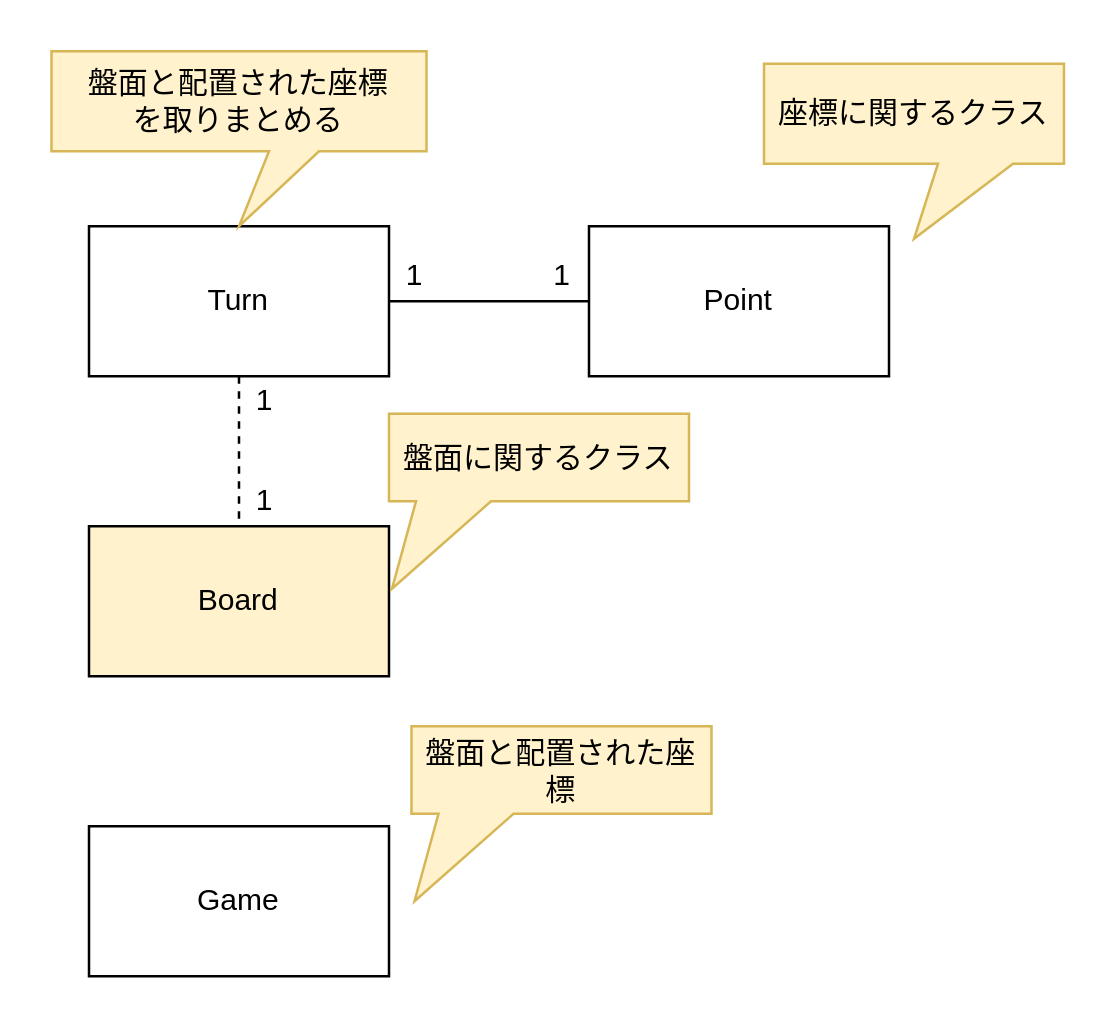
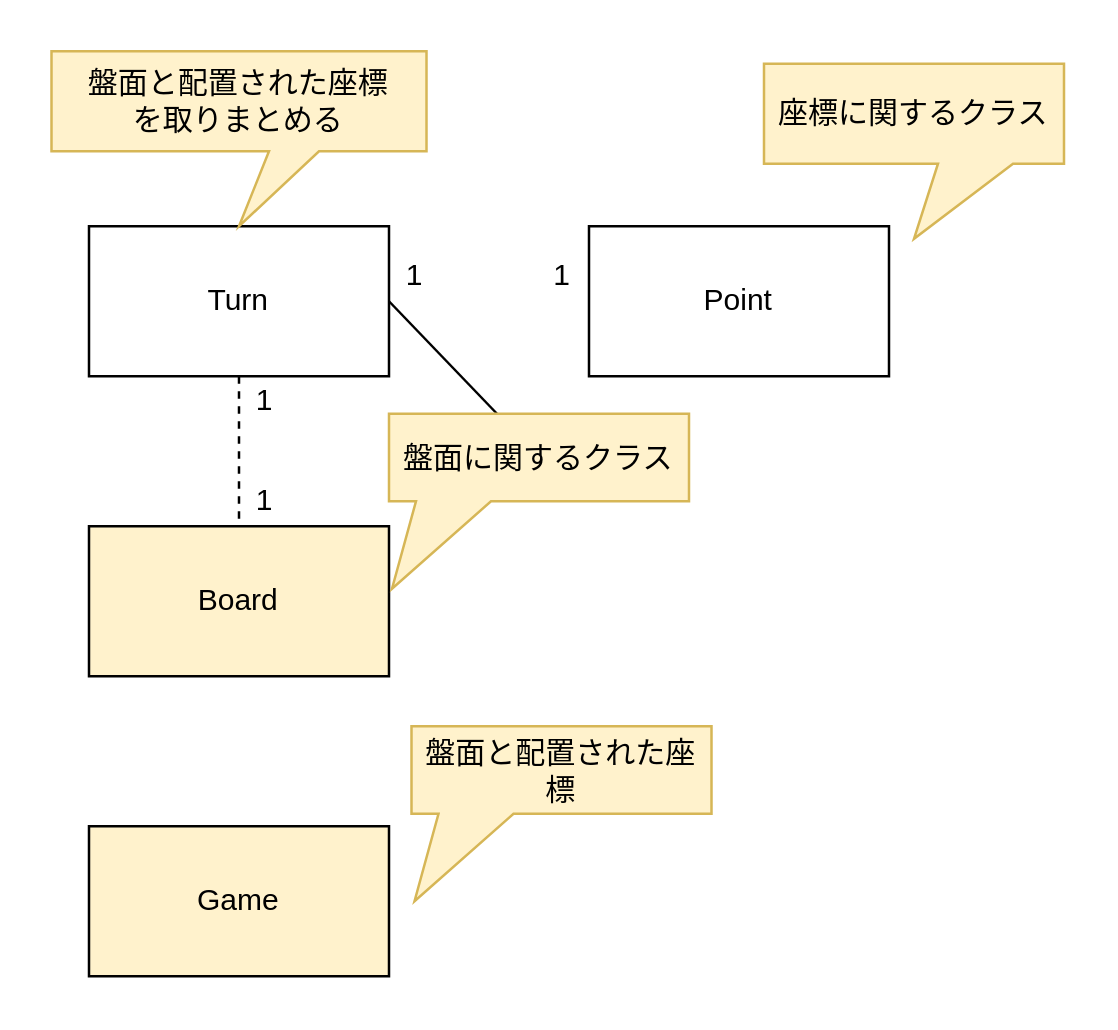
(489, 301) -> (442, 357)
(239, 901) -> (239, 901)
